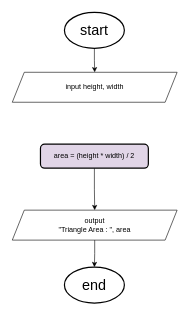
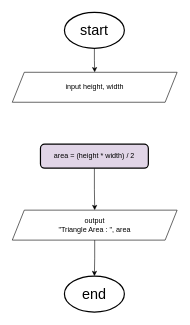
(95, 285) -> (95, 294)
